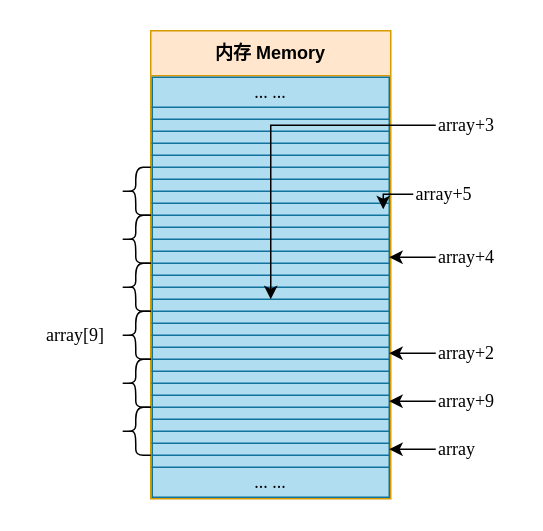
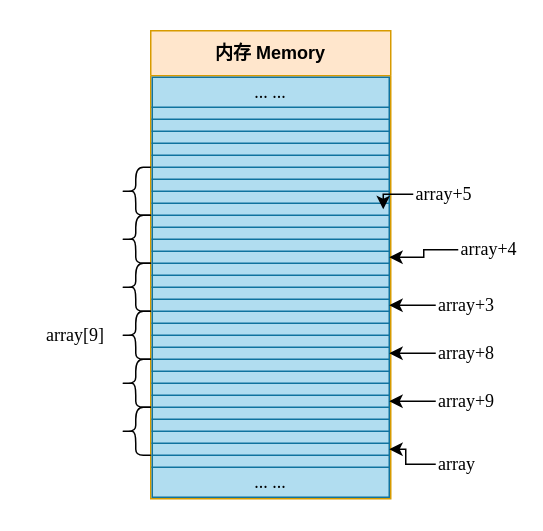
(473, 125) -> (473, 305)
(473, 257) -> (496, 250)
(474, 353) -> (474, 353)
(473, 449) -> (473, 464)
